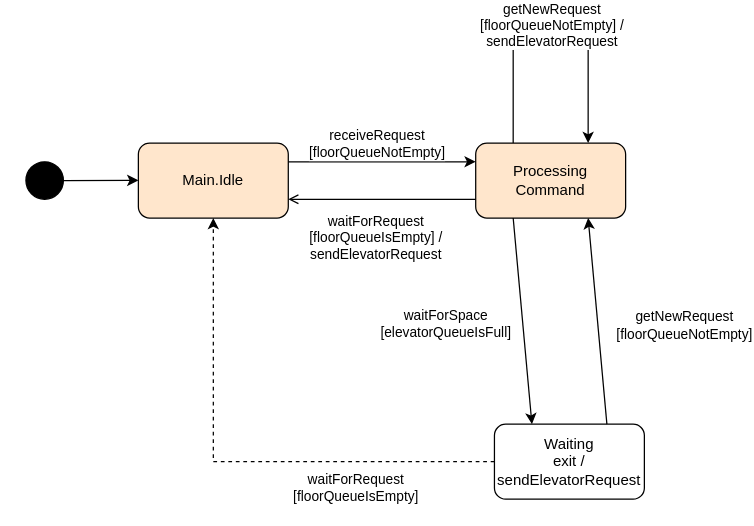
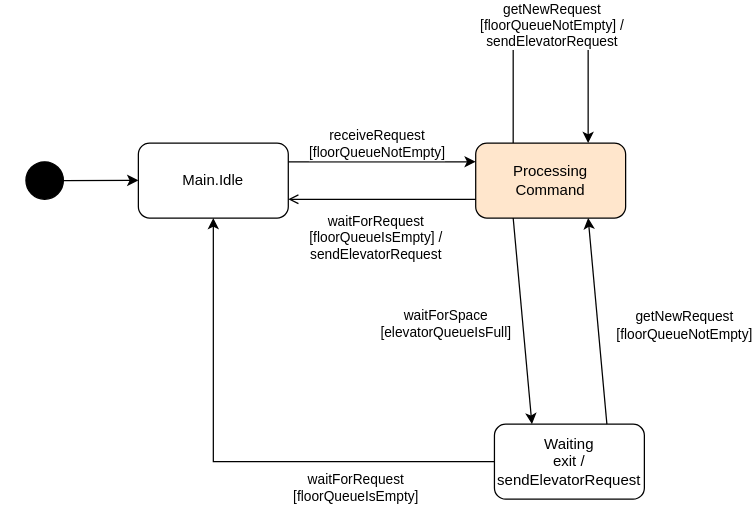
(213, 181) -> (213, 181)
(235, 462) -> (235, 462)
